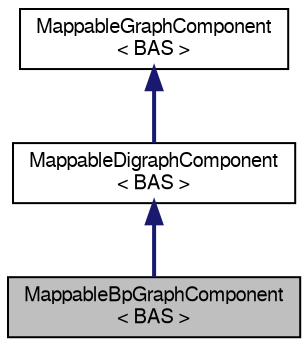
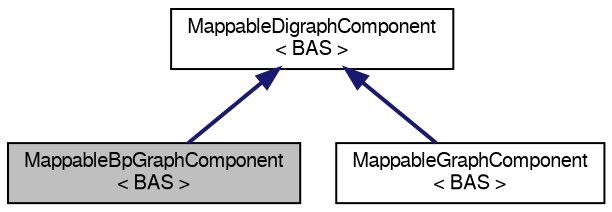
(154, 116) -> (399, 113)
